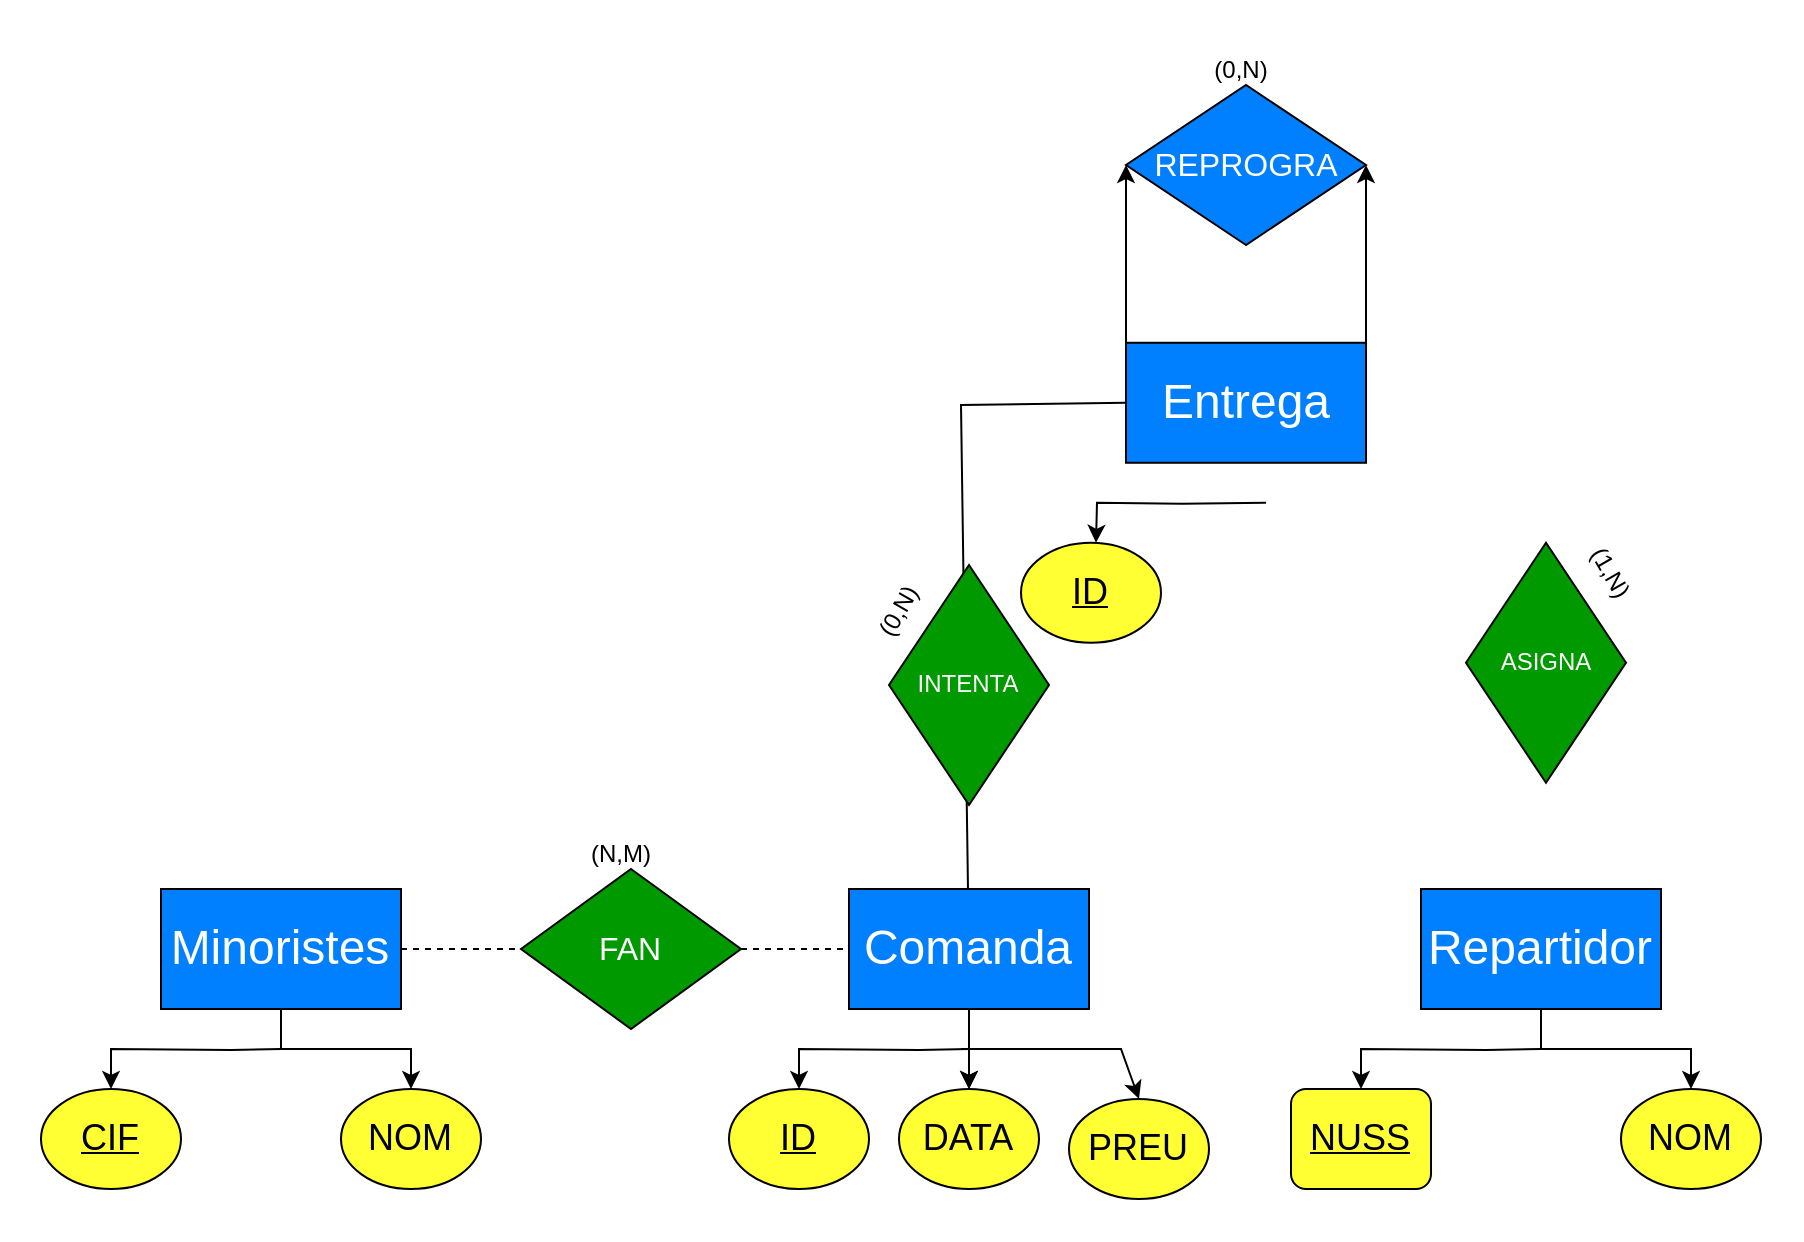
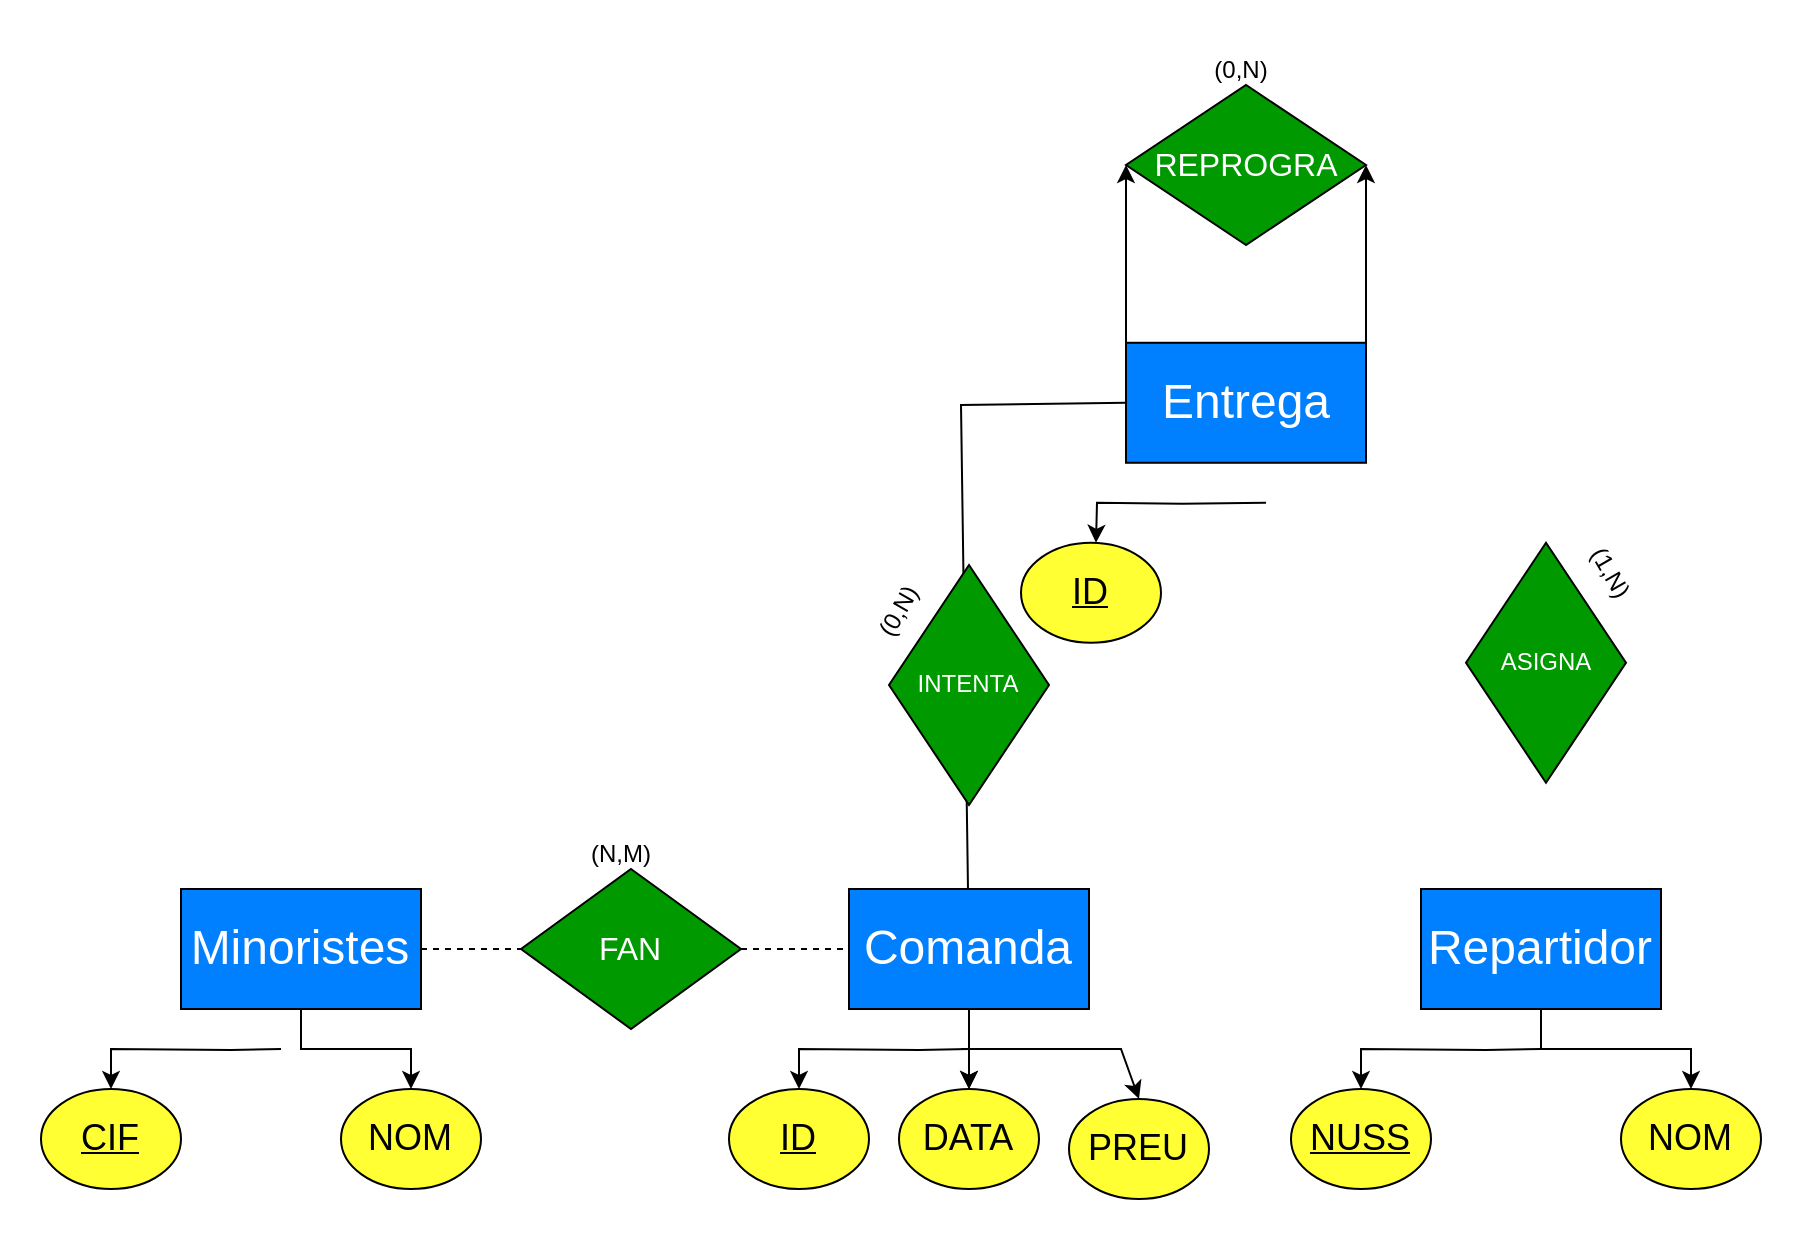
(1246, 165) -> (1246, 165)
(281, 949) -> (301, 949)
(1361, 1139) -> (1361, 1139)
